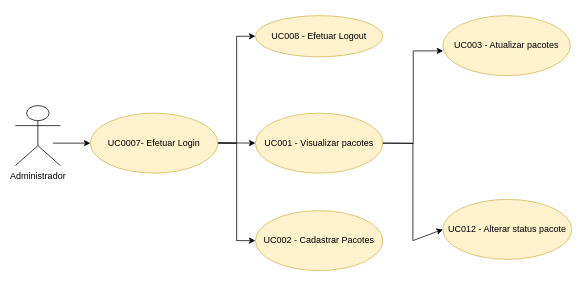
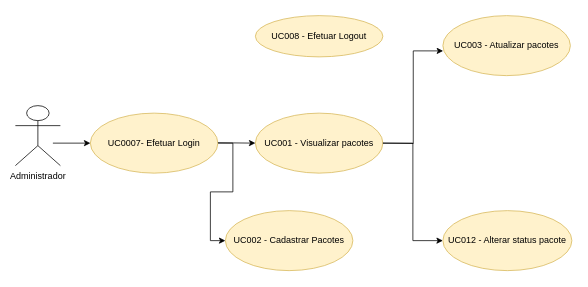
(237, 81) -> none
(507, 229) -> (507, 240)
(319, 240) -> (289, 240)
